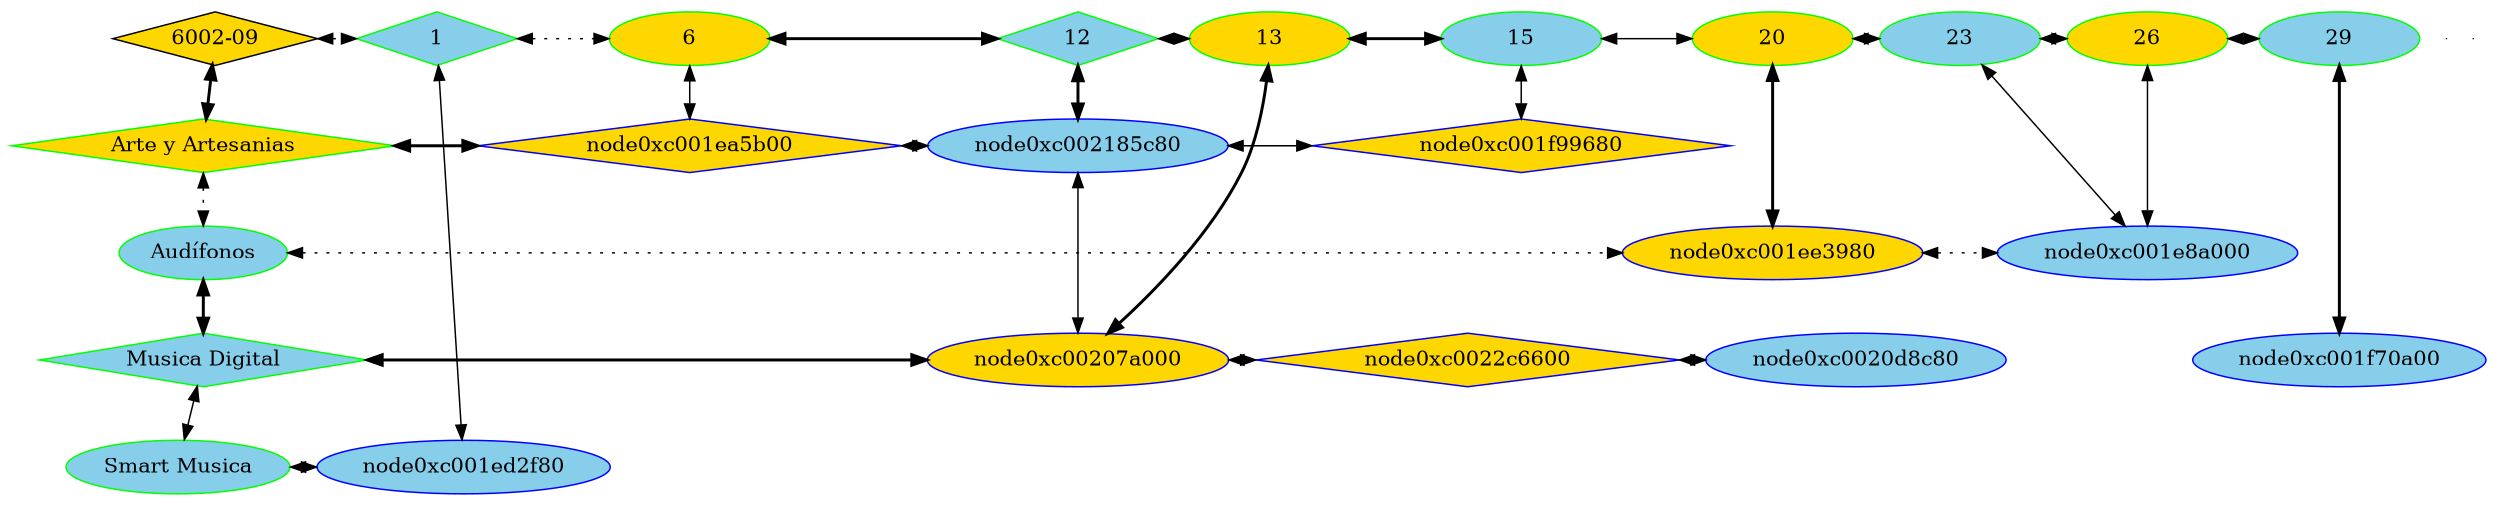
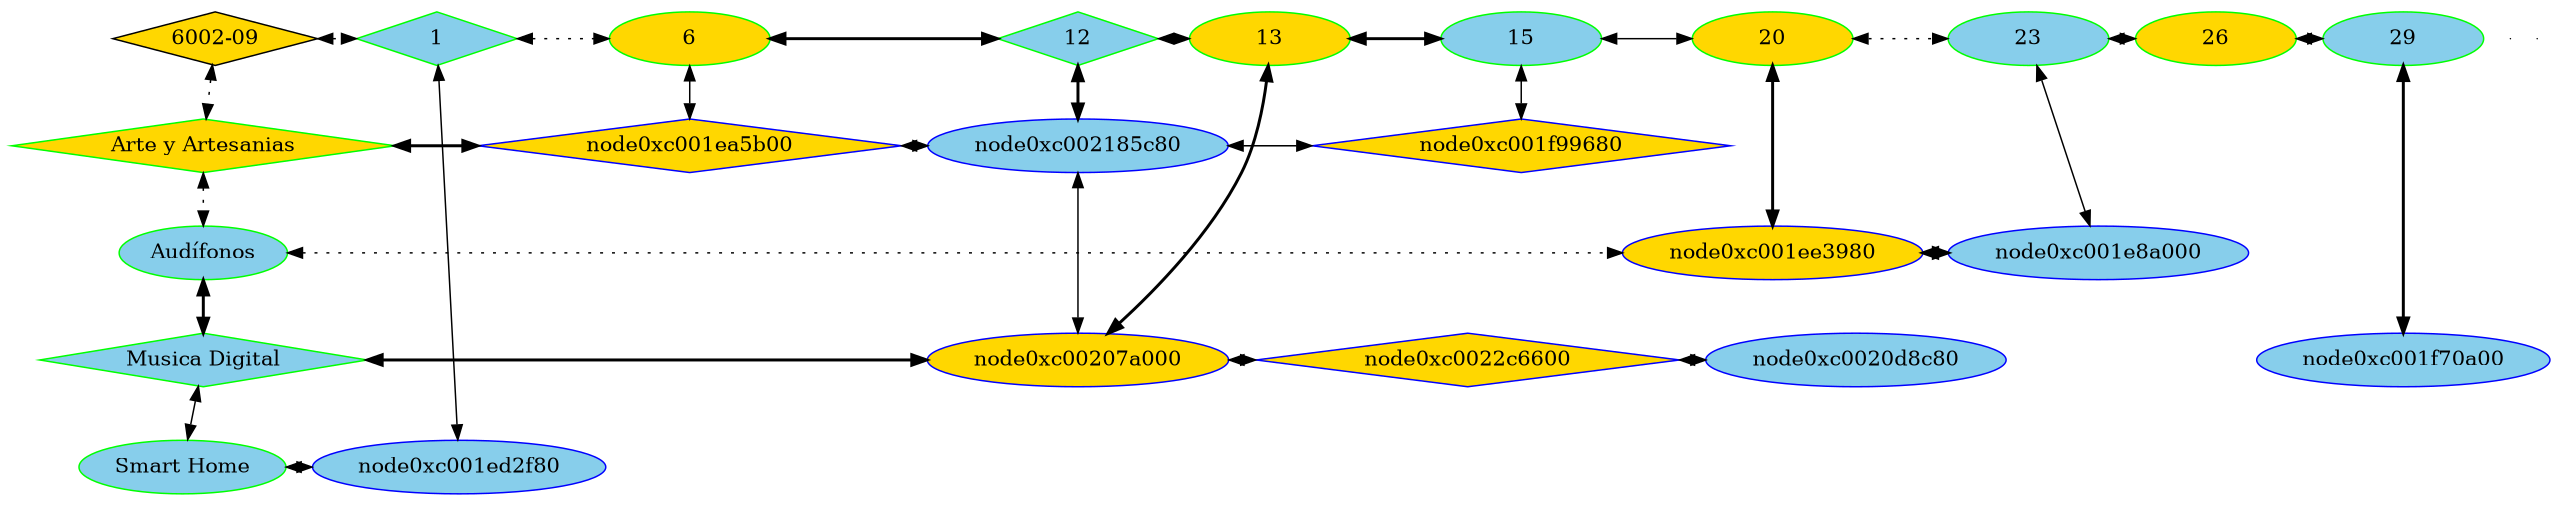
(209, 92) -> (209, 92)
(2148, 146) -> none
(1960, 253) -> (1938, 253)
(178, 467) -> (182, 467)
